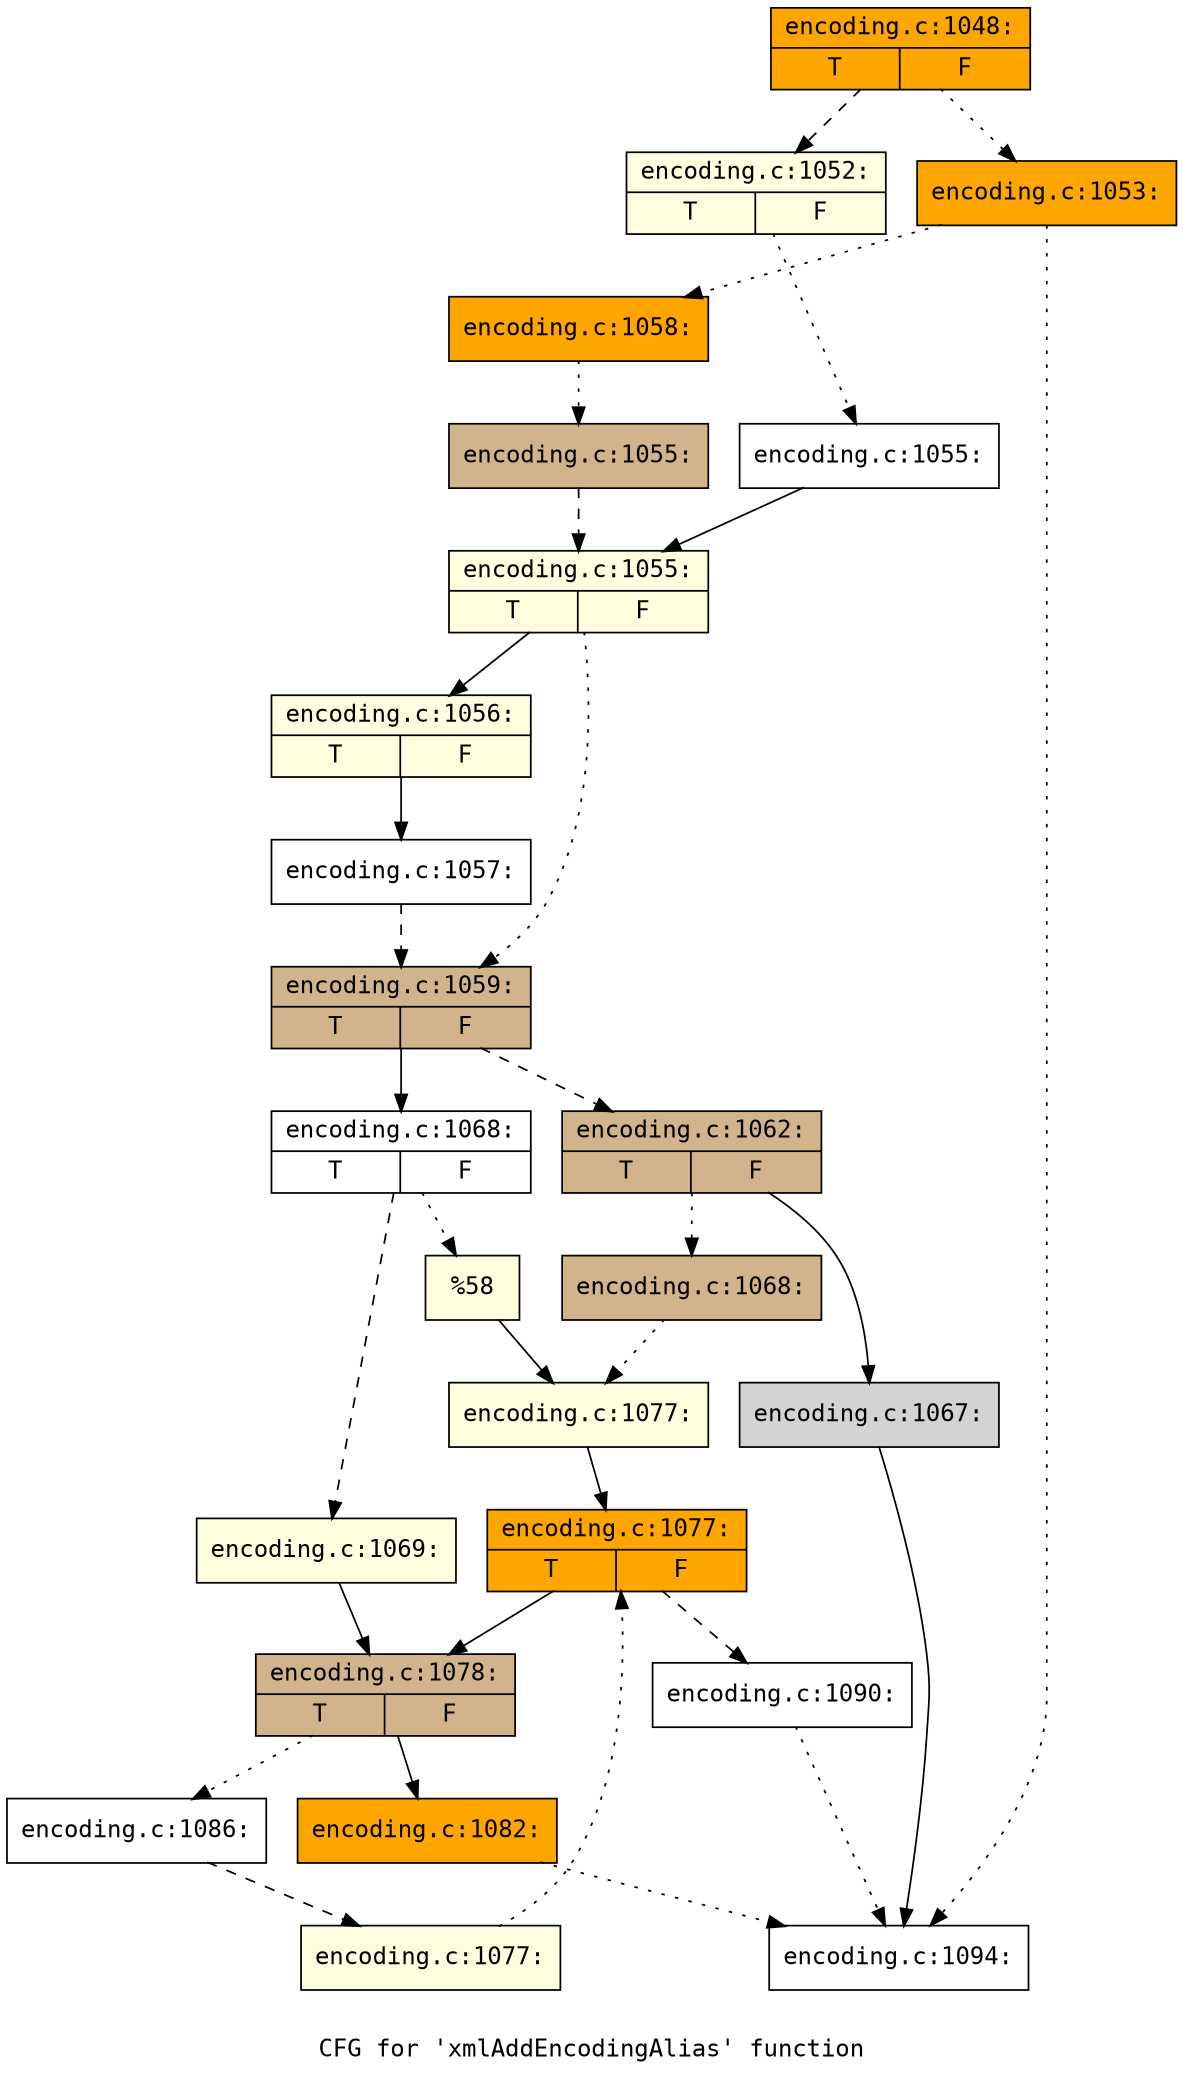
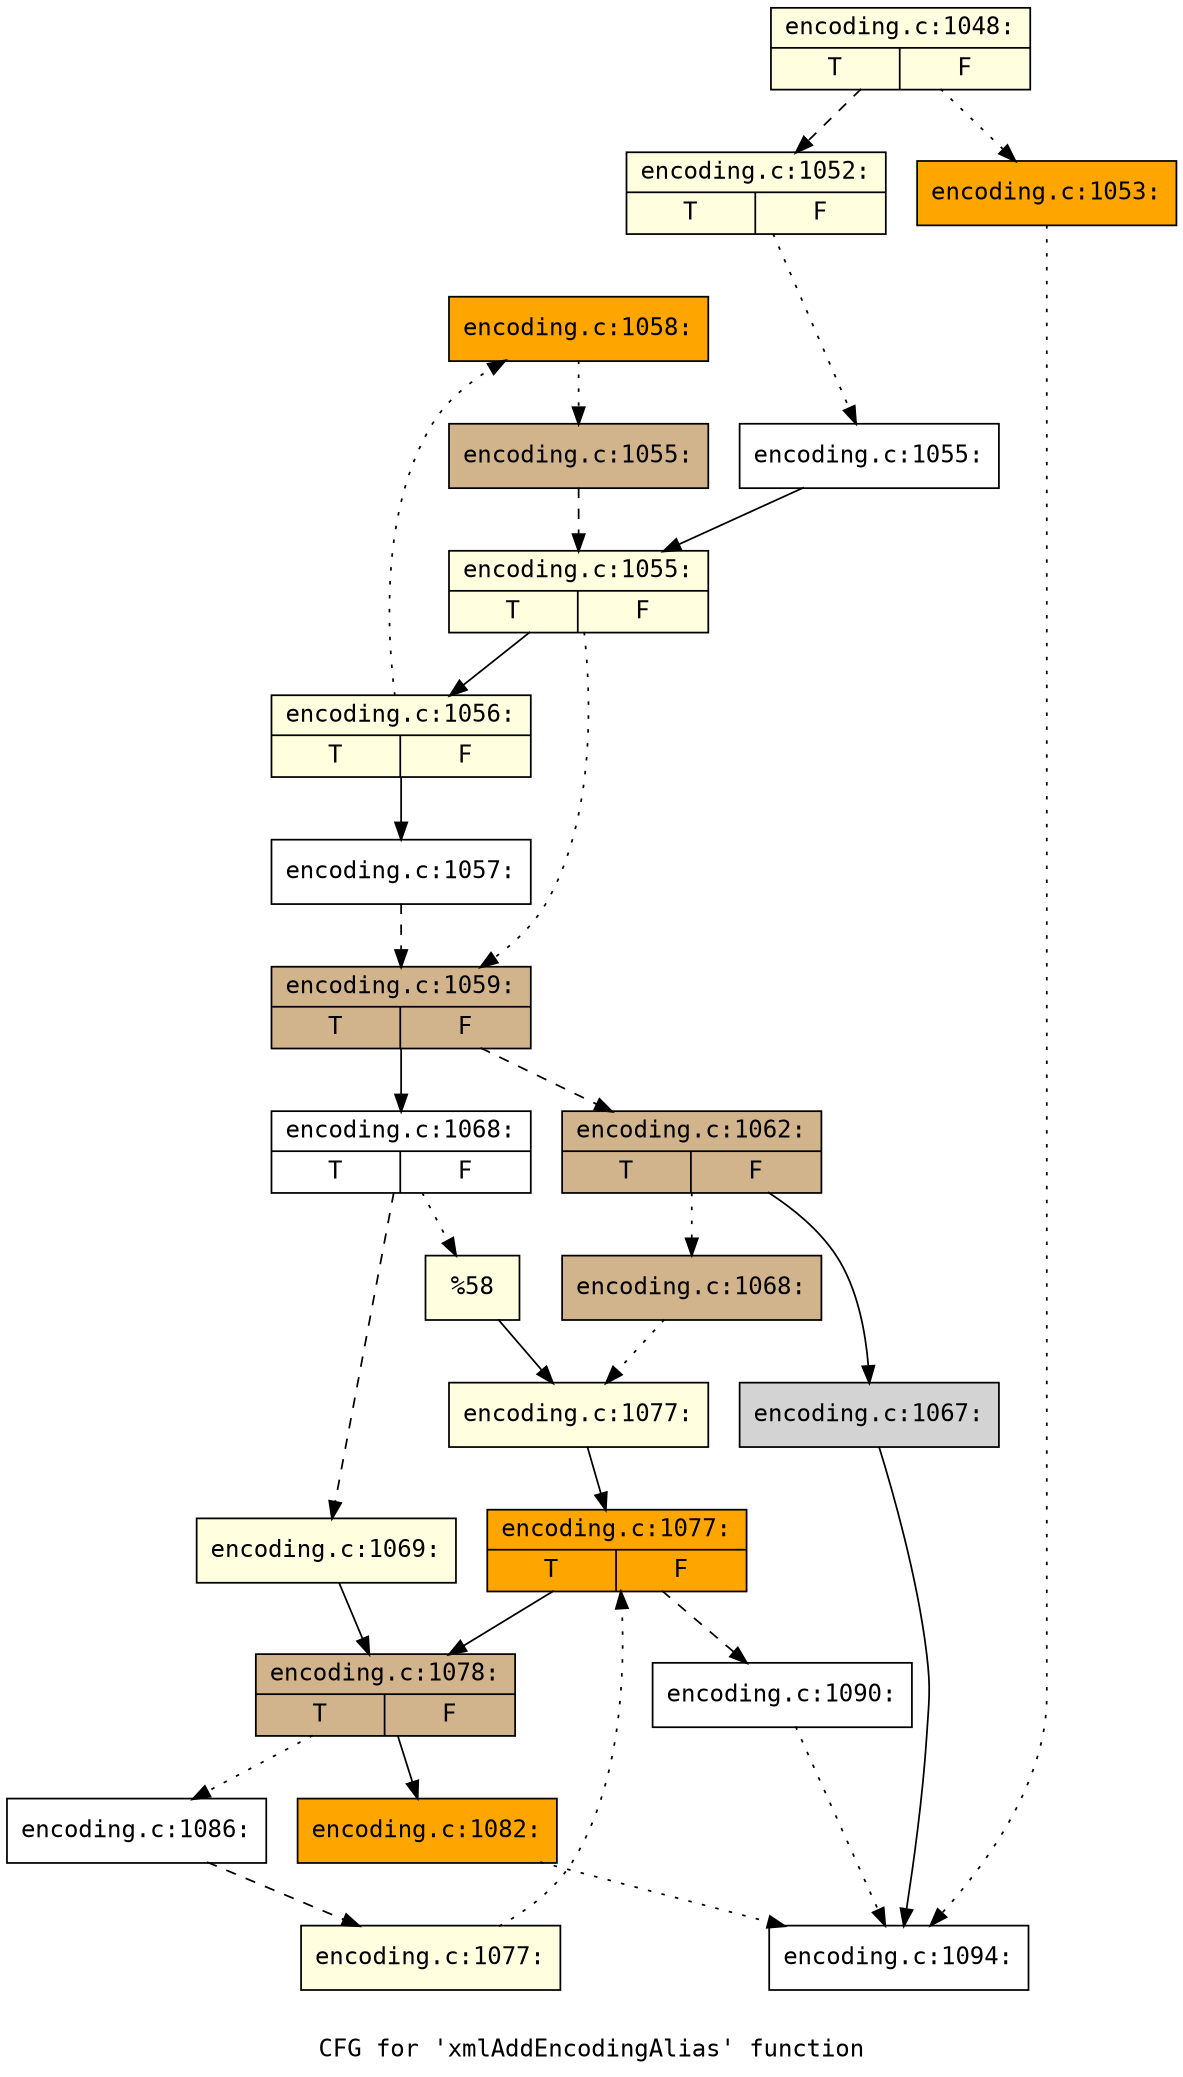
(901, 49) -> (901, 49)
(821, 259) -> (398, 517)
